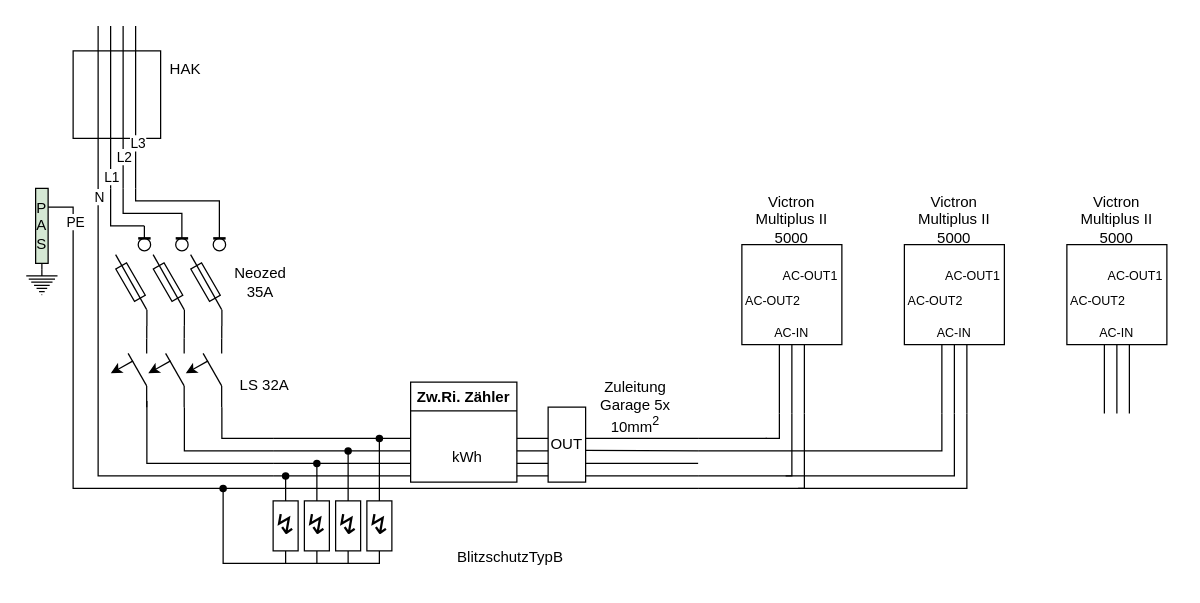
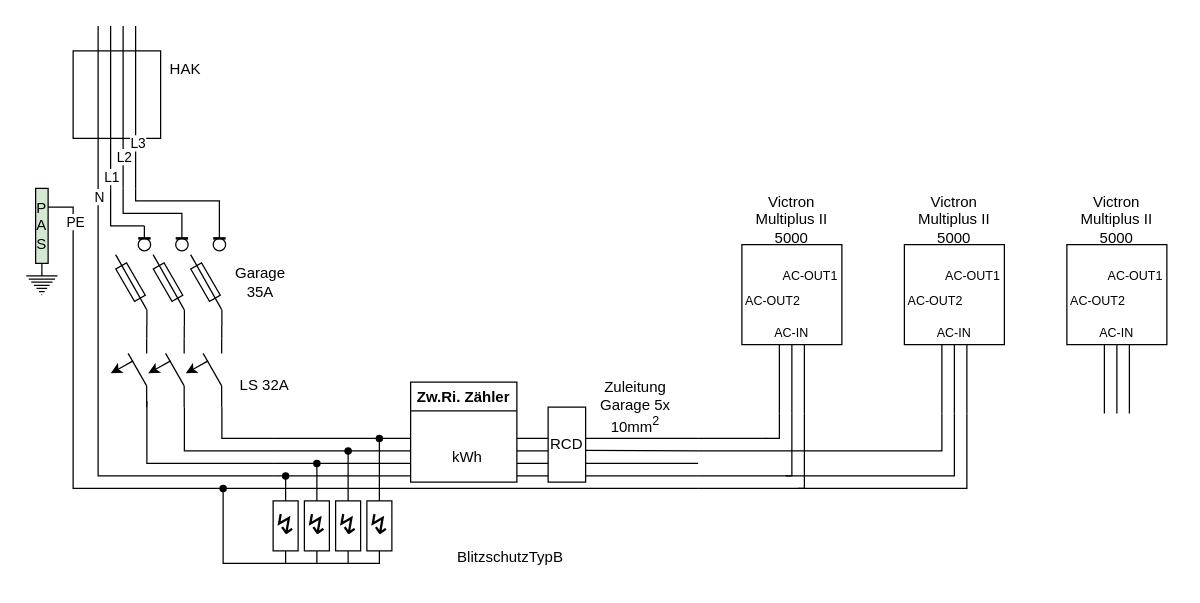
(261, 282) -> (261, 282)
(567, 444) -> (567, 444)
